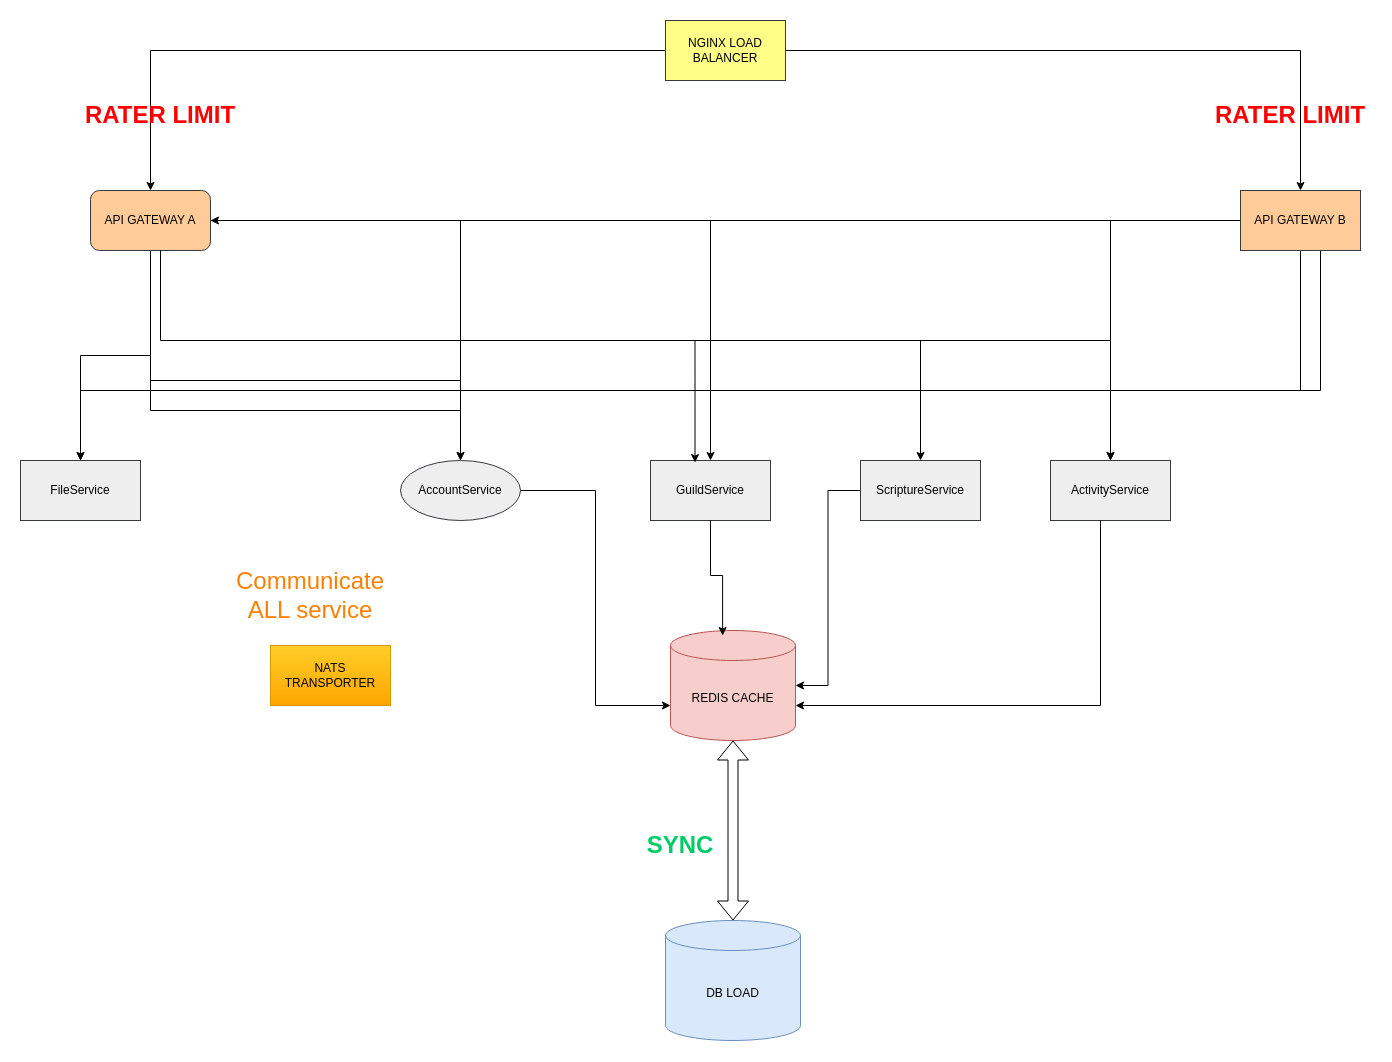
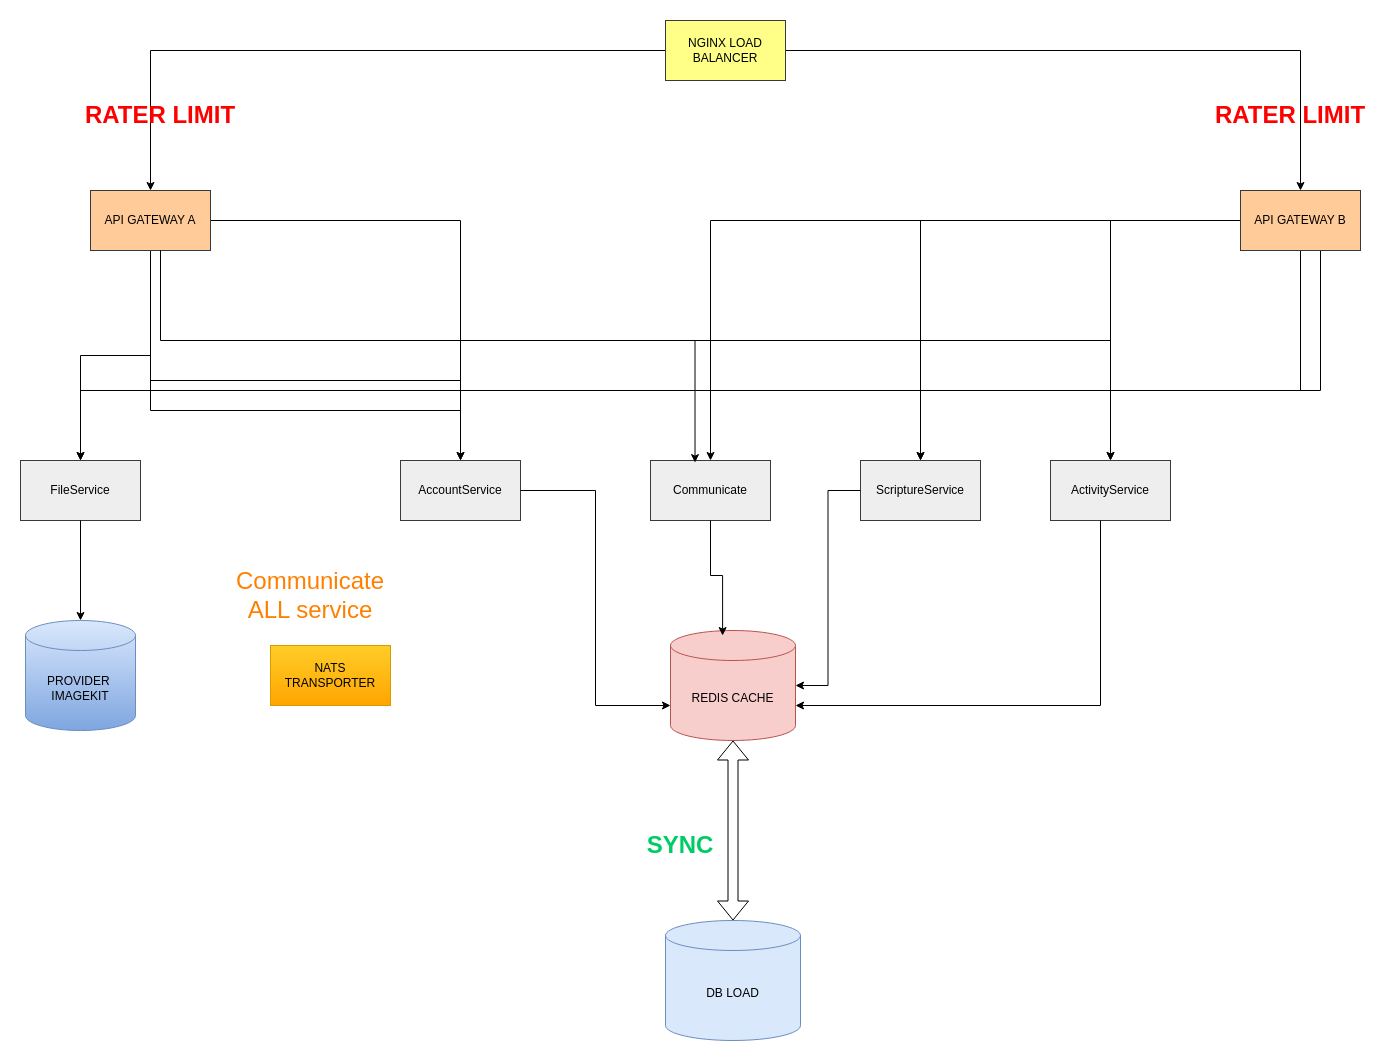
(151, 221) -> (151, 221)
(585, 221) -> (921, 280)
(461, 491) -> (461, 491)
(711, 491) -> (711, 491)
none -> (81, 567)
none -> (81, 676)
